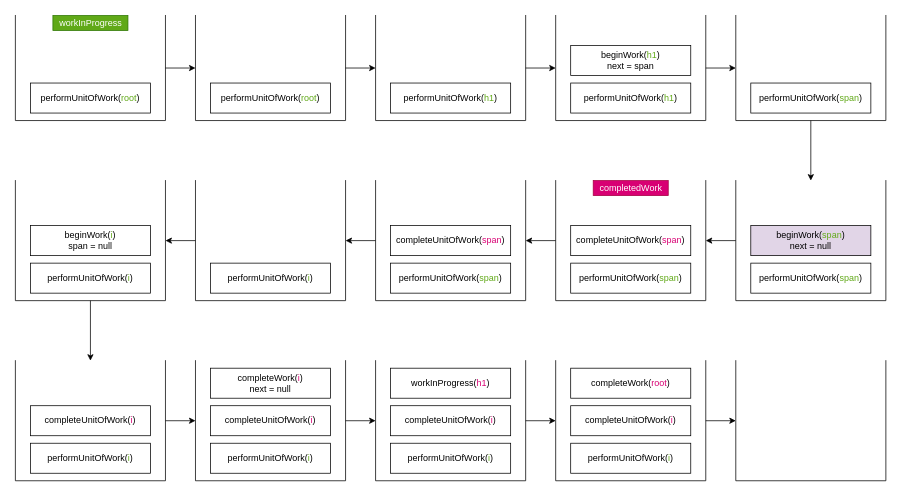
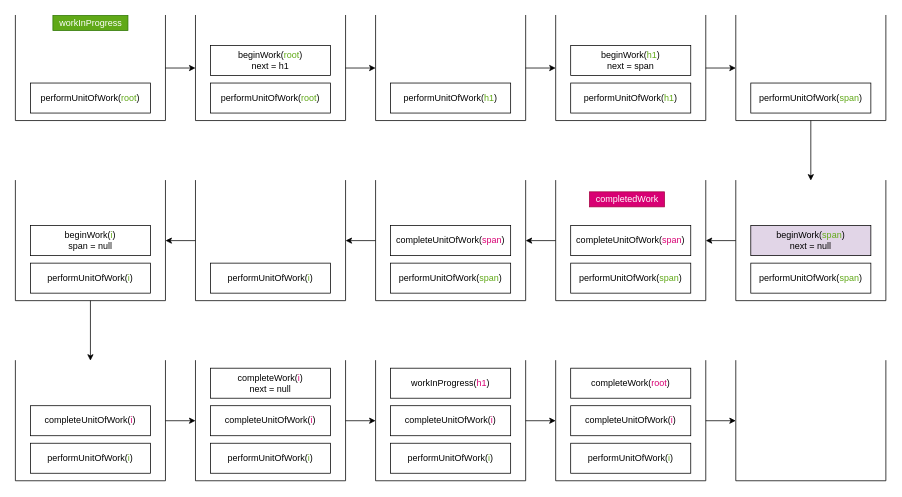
none -> (270, 60)
(630, 188) -> (627, 199)
